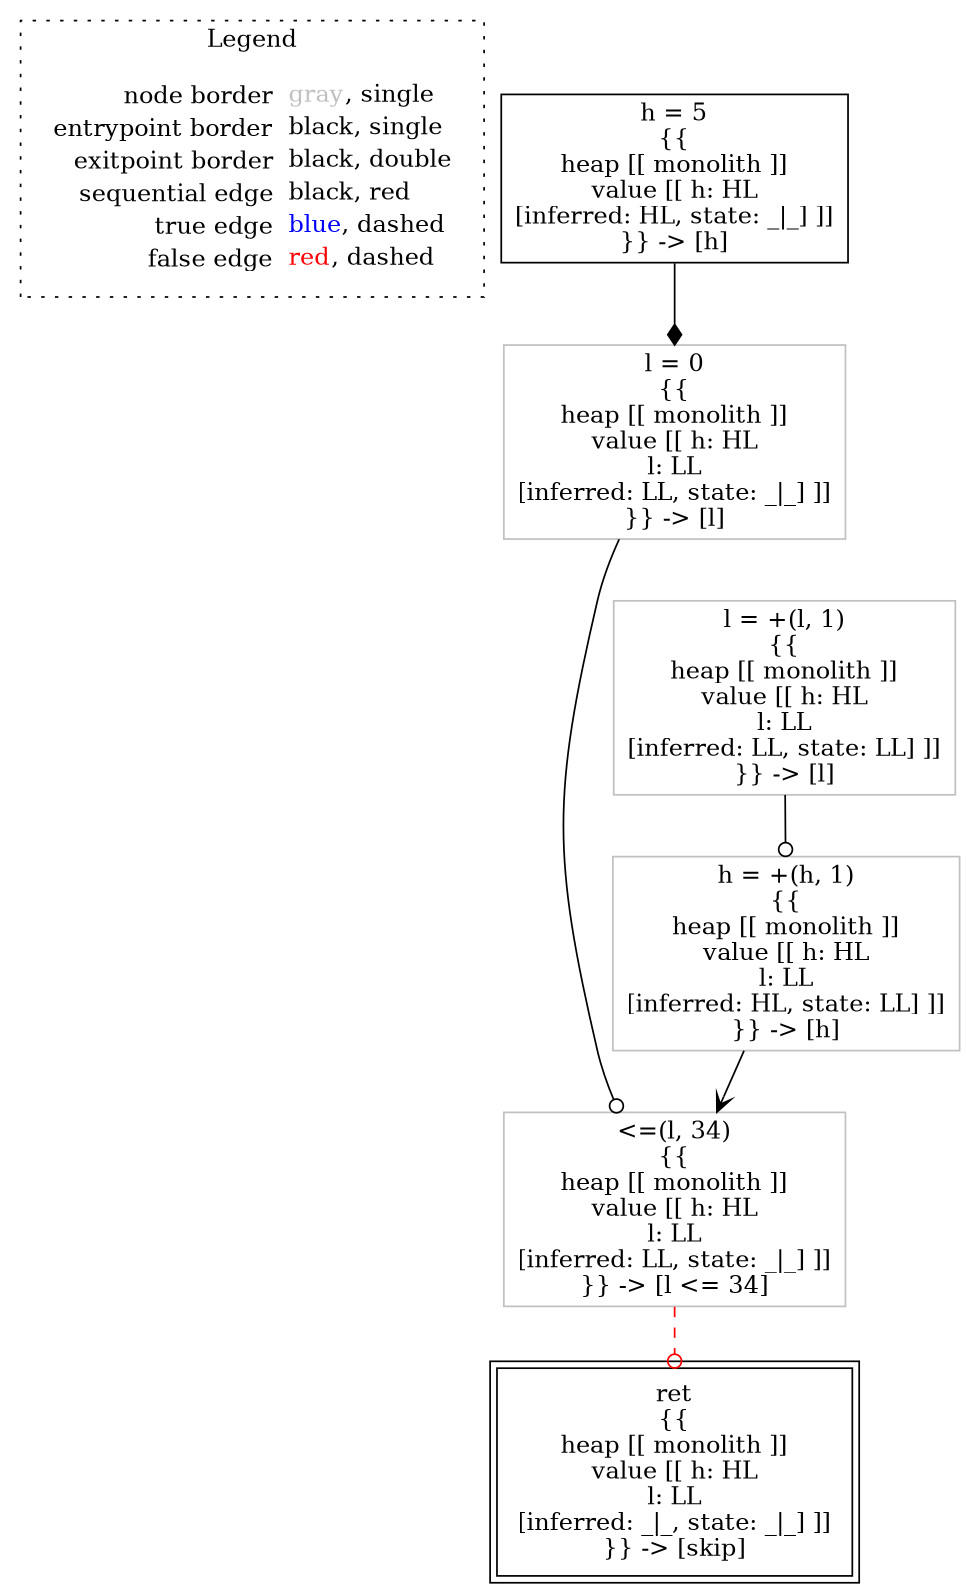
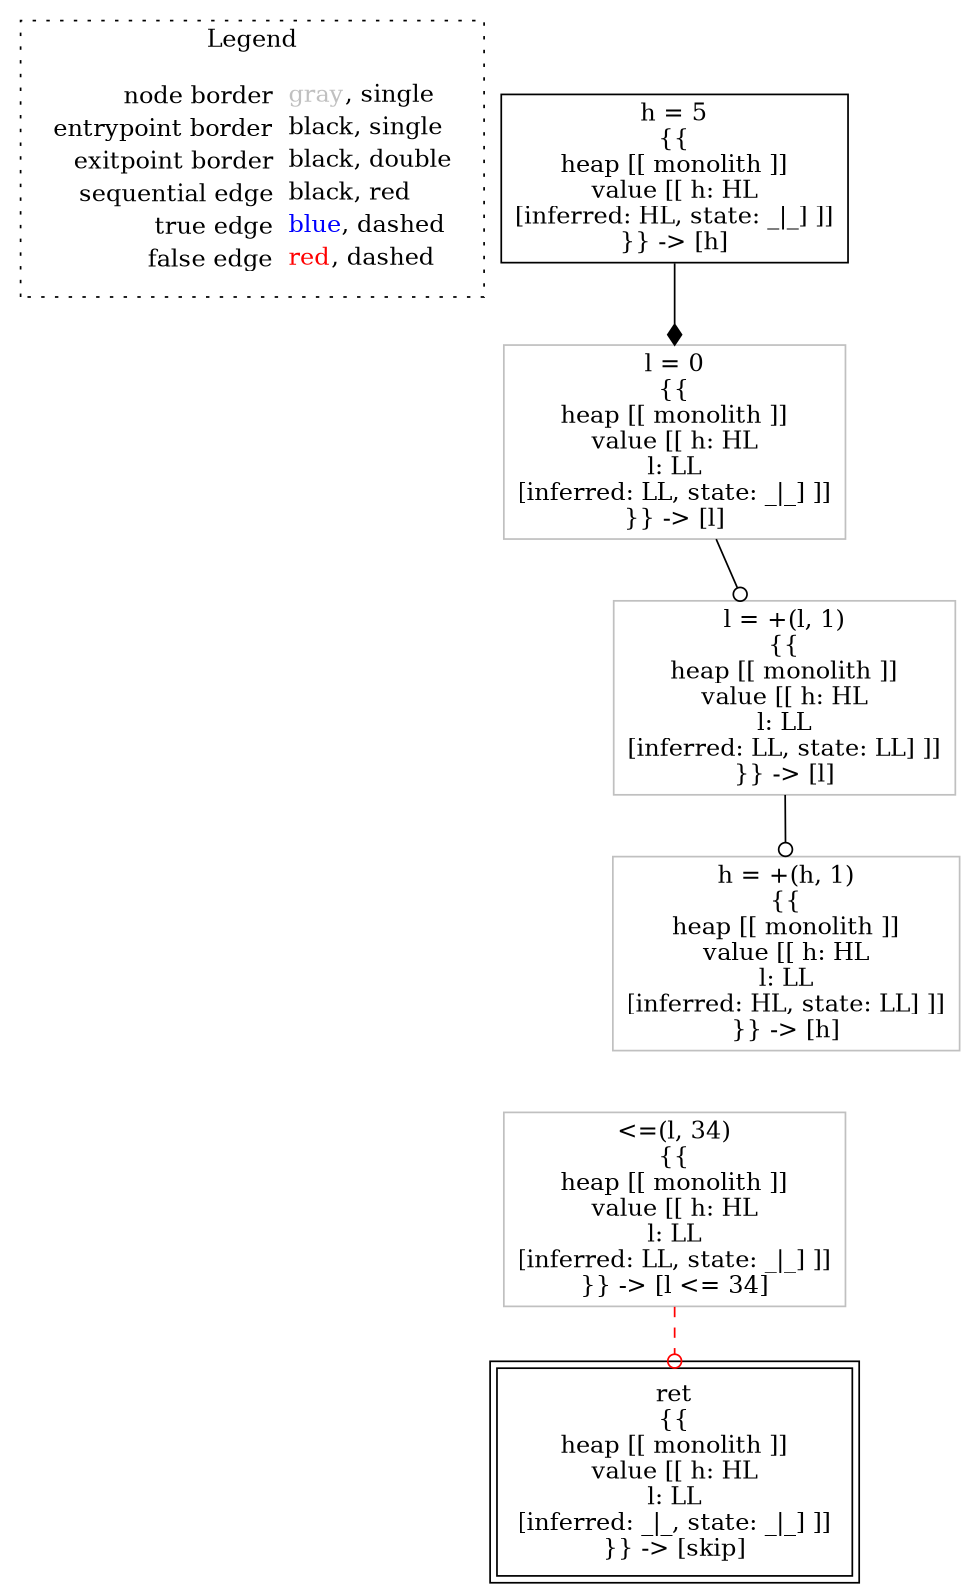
(564, 819) -> (727, 563)
(734, 1074) -> none
